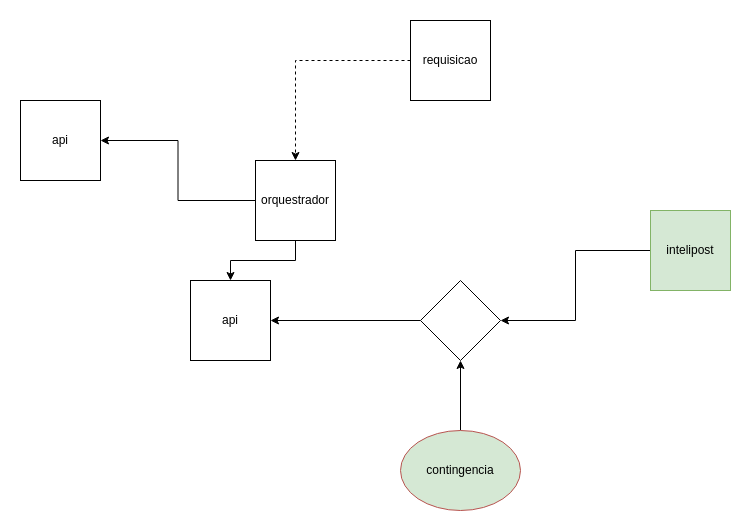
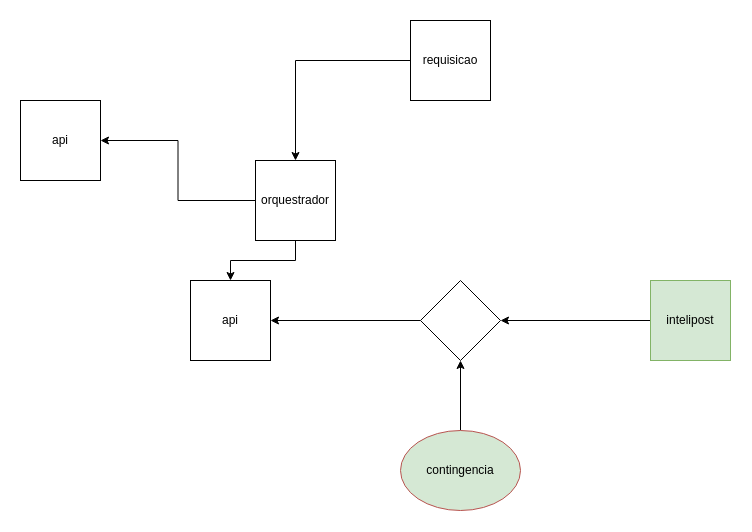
(306, 61) -> (306, 61)
(691, 251) -> (691, 321)
